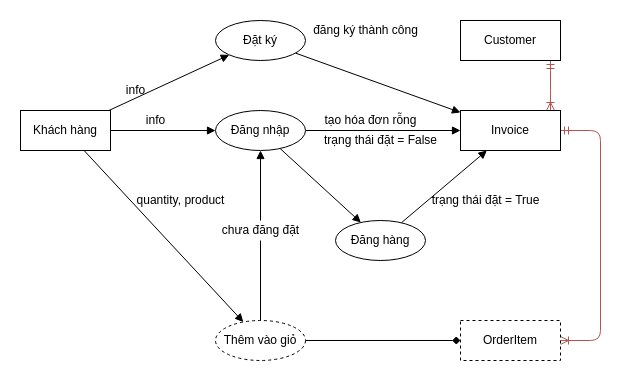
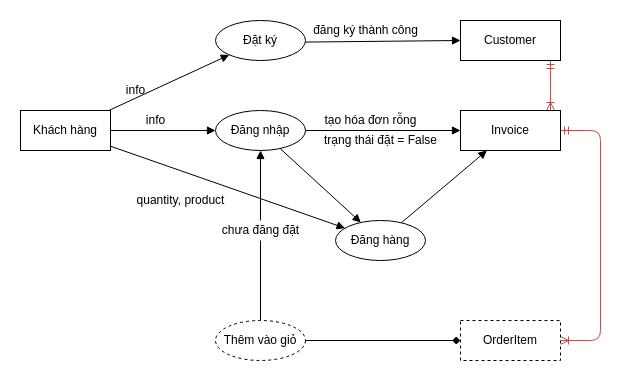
(374, 81) -> (378, 41)
(486, 201) -> none
(161, 233) -> (224, 186)
